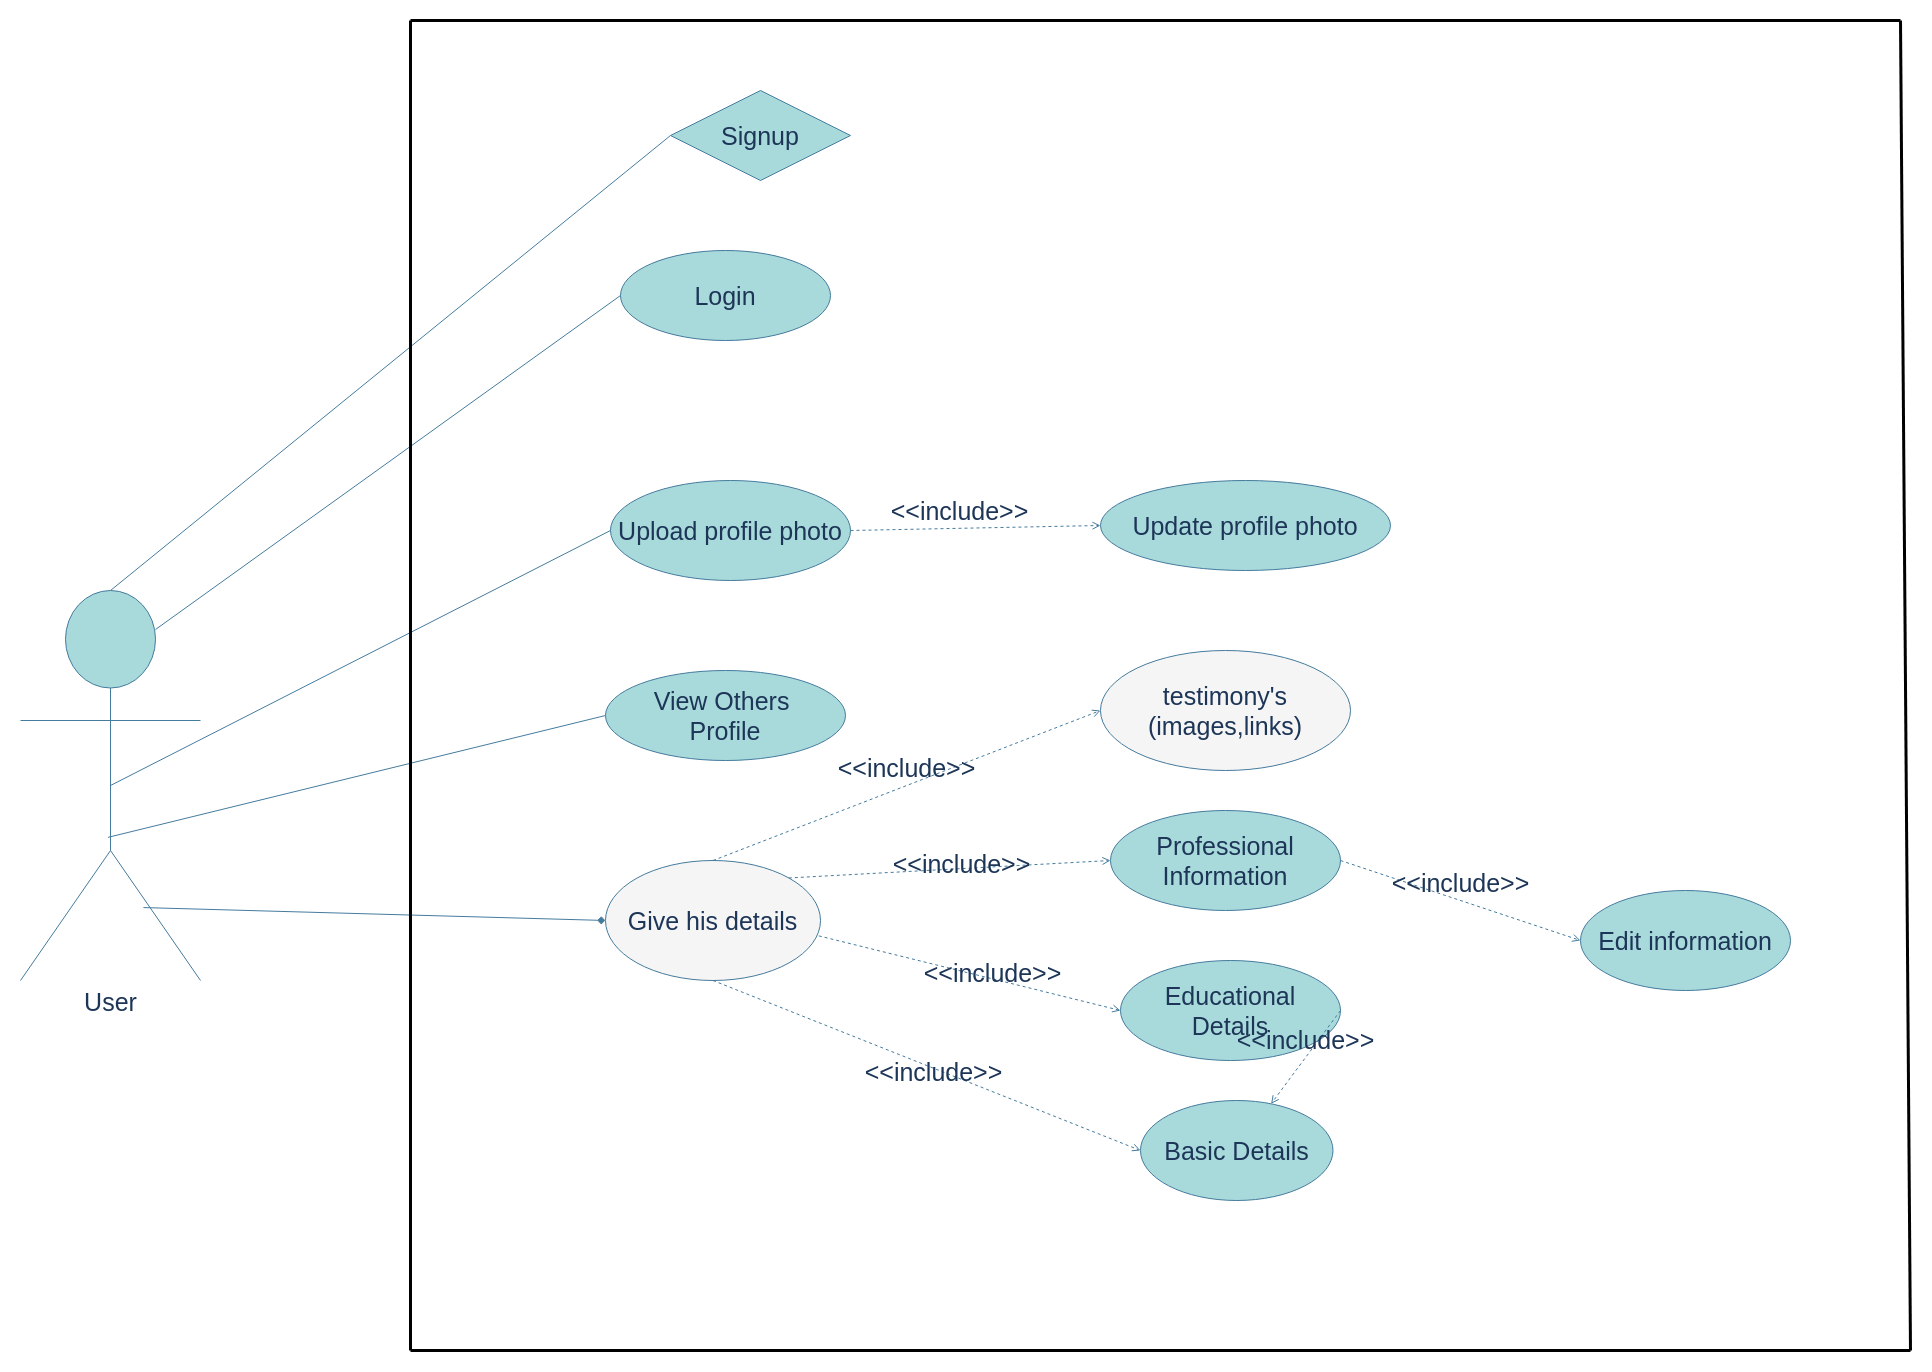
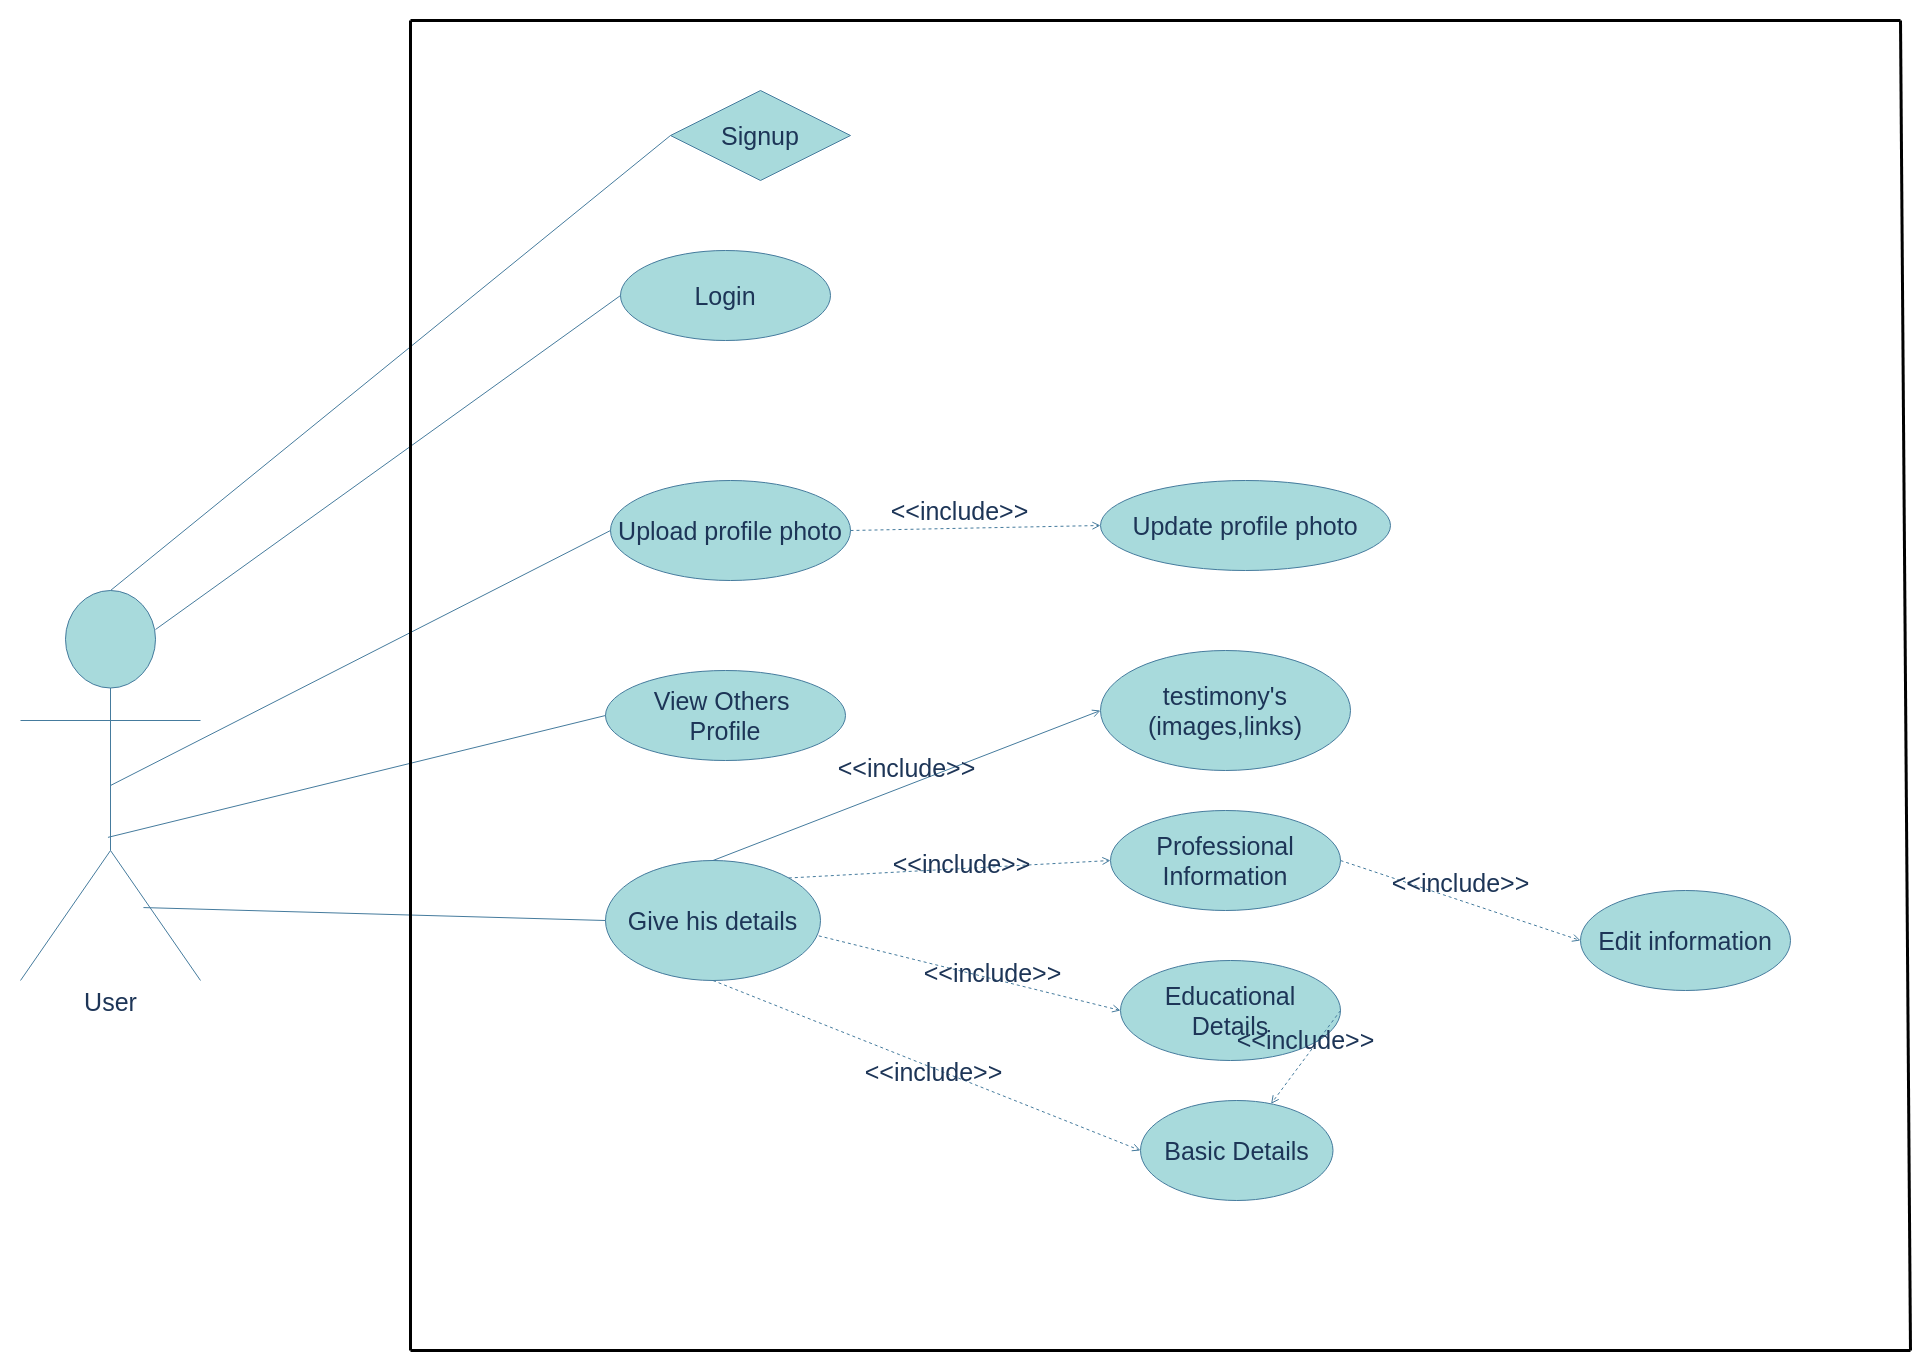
(1226, 711) -> (1226, 711)
(819, 819) -> (819, 819)
(597, 920) -> (600, 920)
(713, 921) -> (713, 921)
